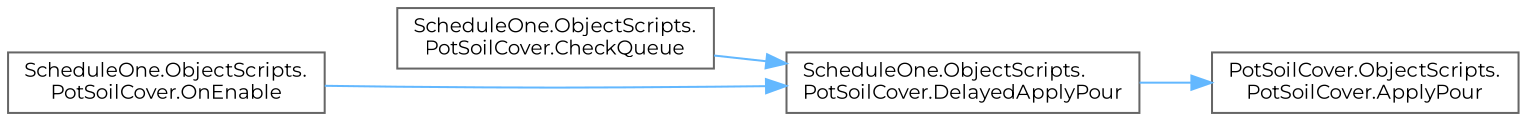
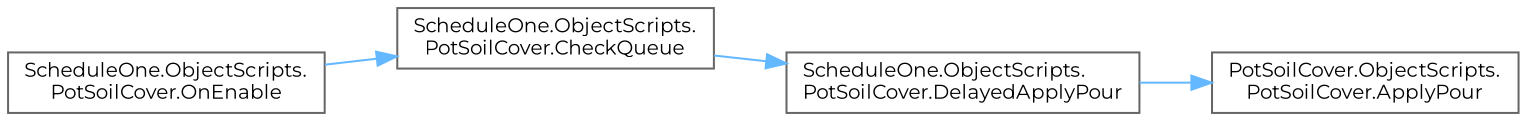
(545, 88) -> (351, 62)
